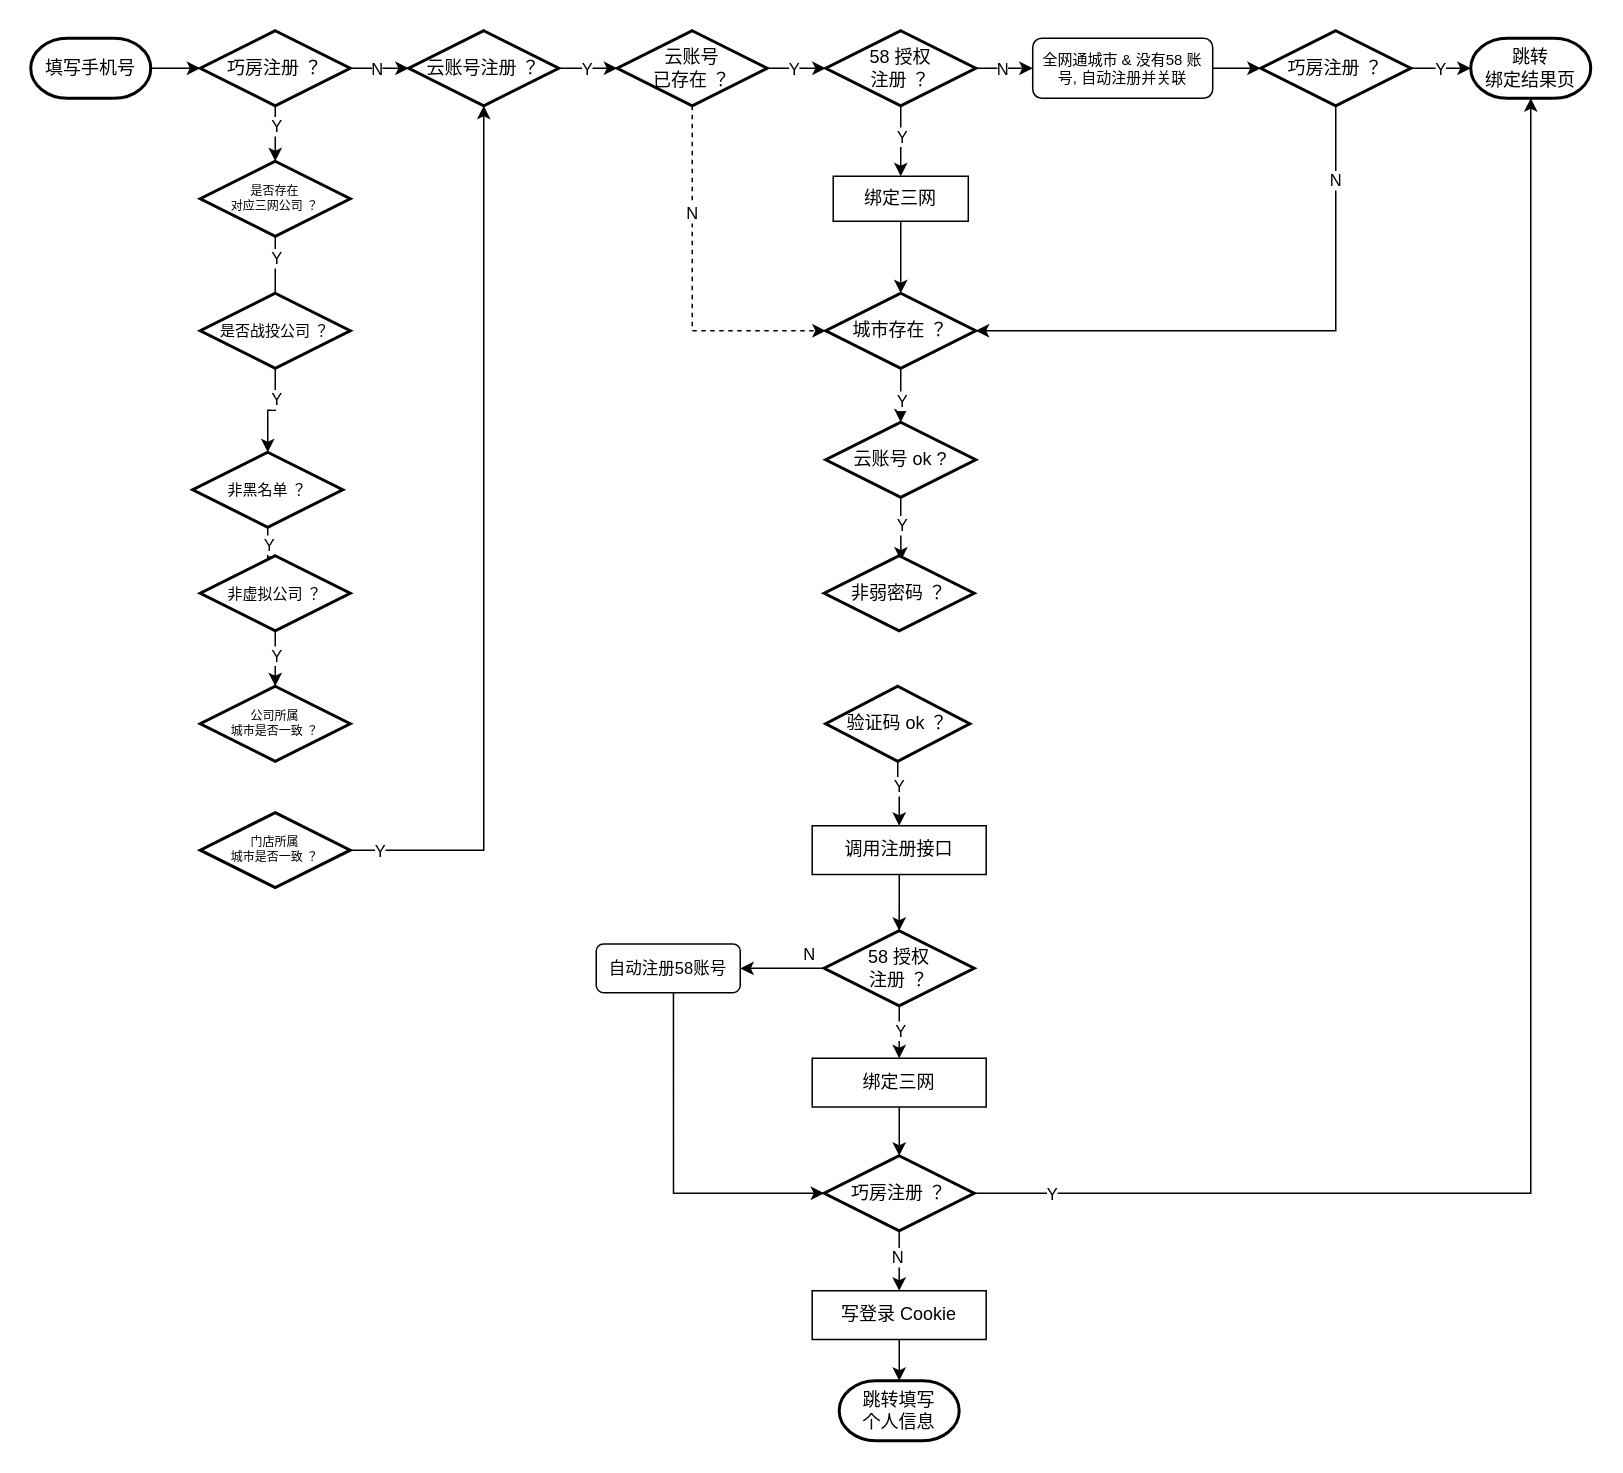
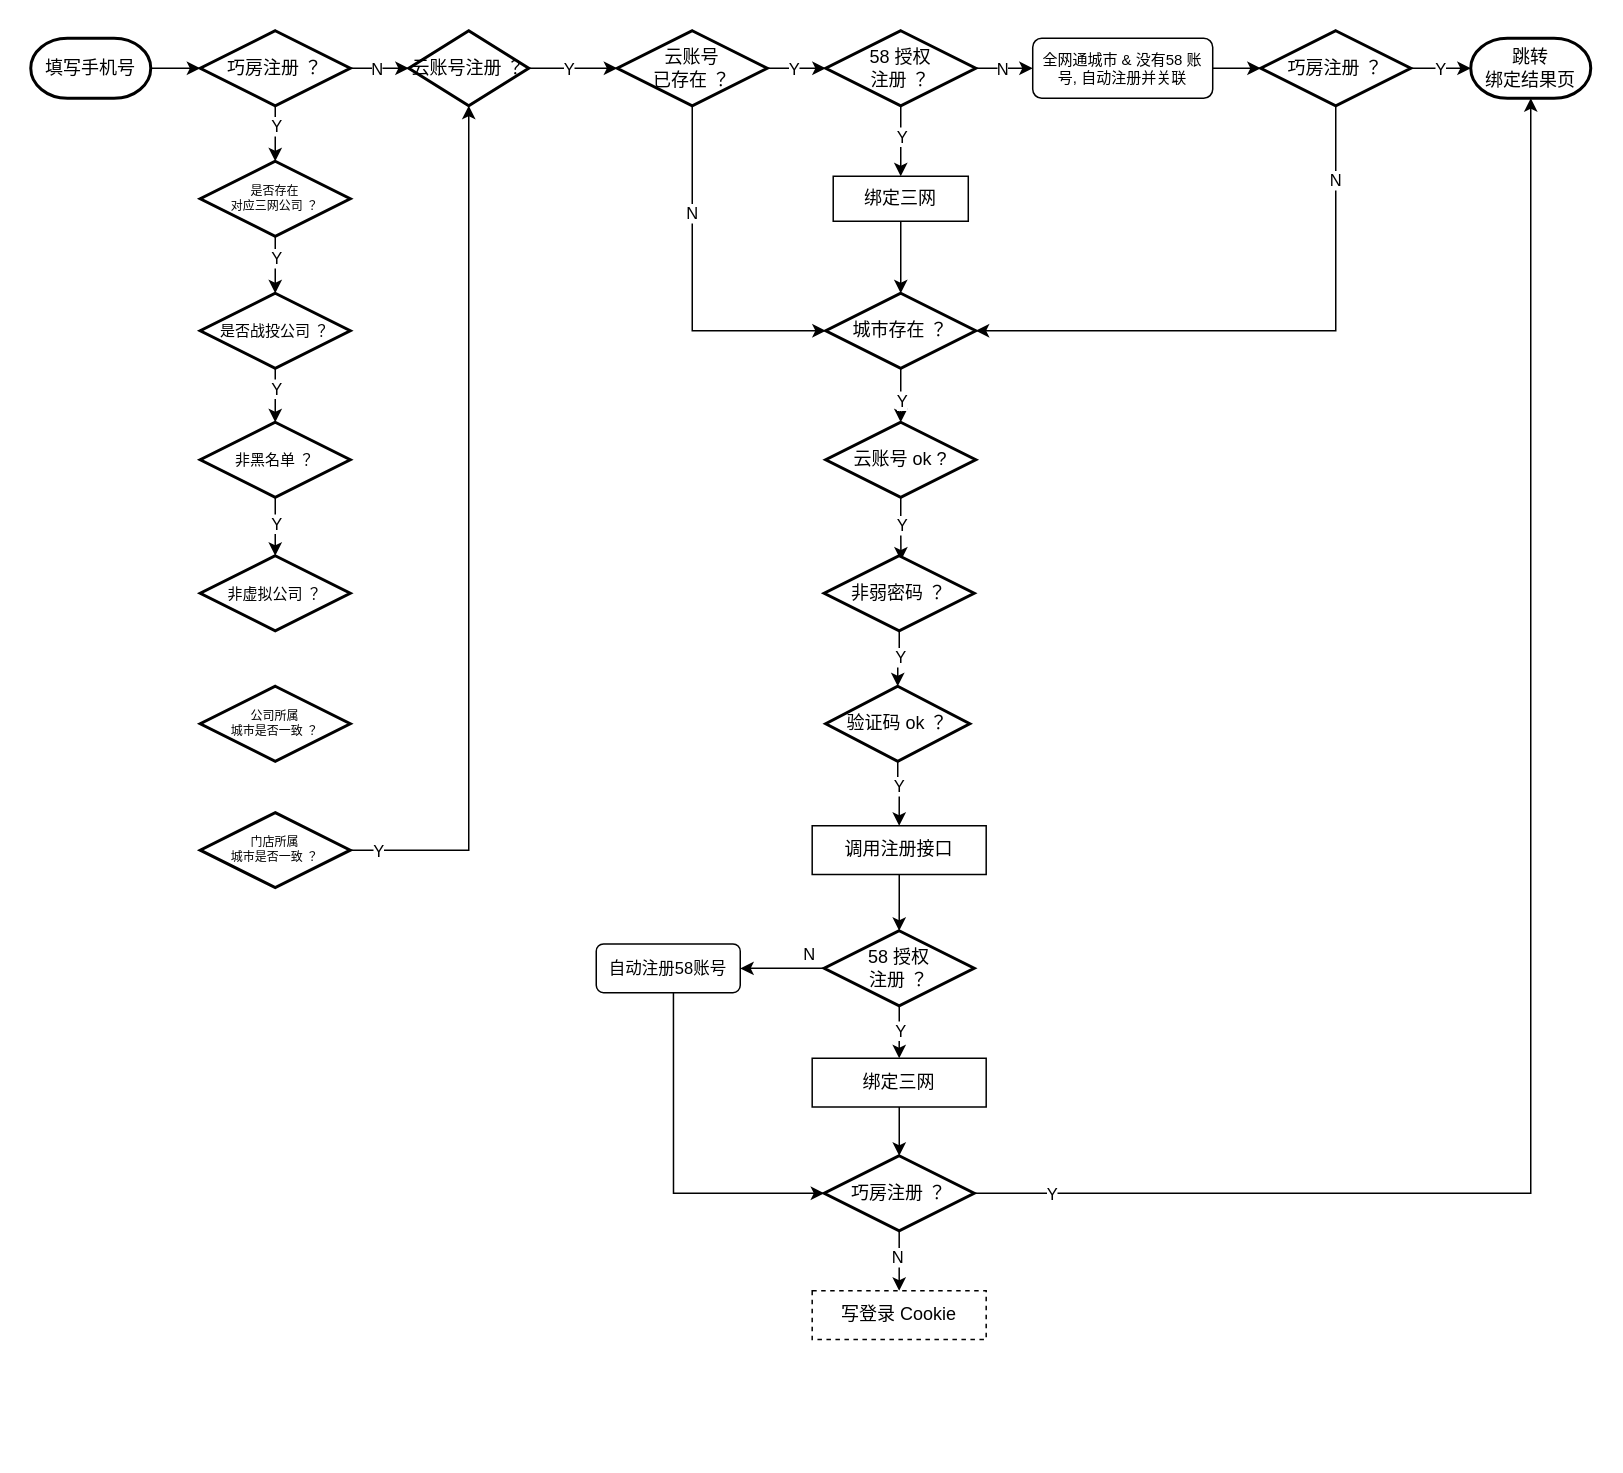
(484, 68) -> (469, 68)
(275, 286) -> (275, 282)
(700, 331) -> (700, 331)
(268, 490) -> (275, 460)
none -> (899, 654)
(275, 658) -> none
(899, 1315) -> (899, 1315)
(899, 1365) -> none
(899, 1411) -> none
